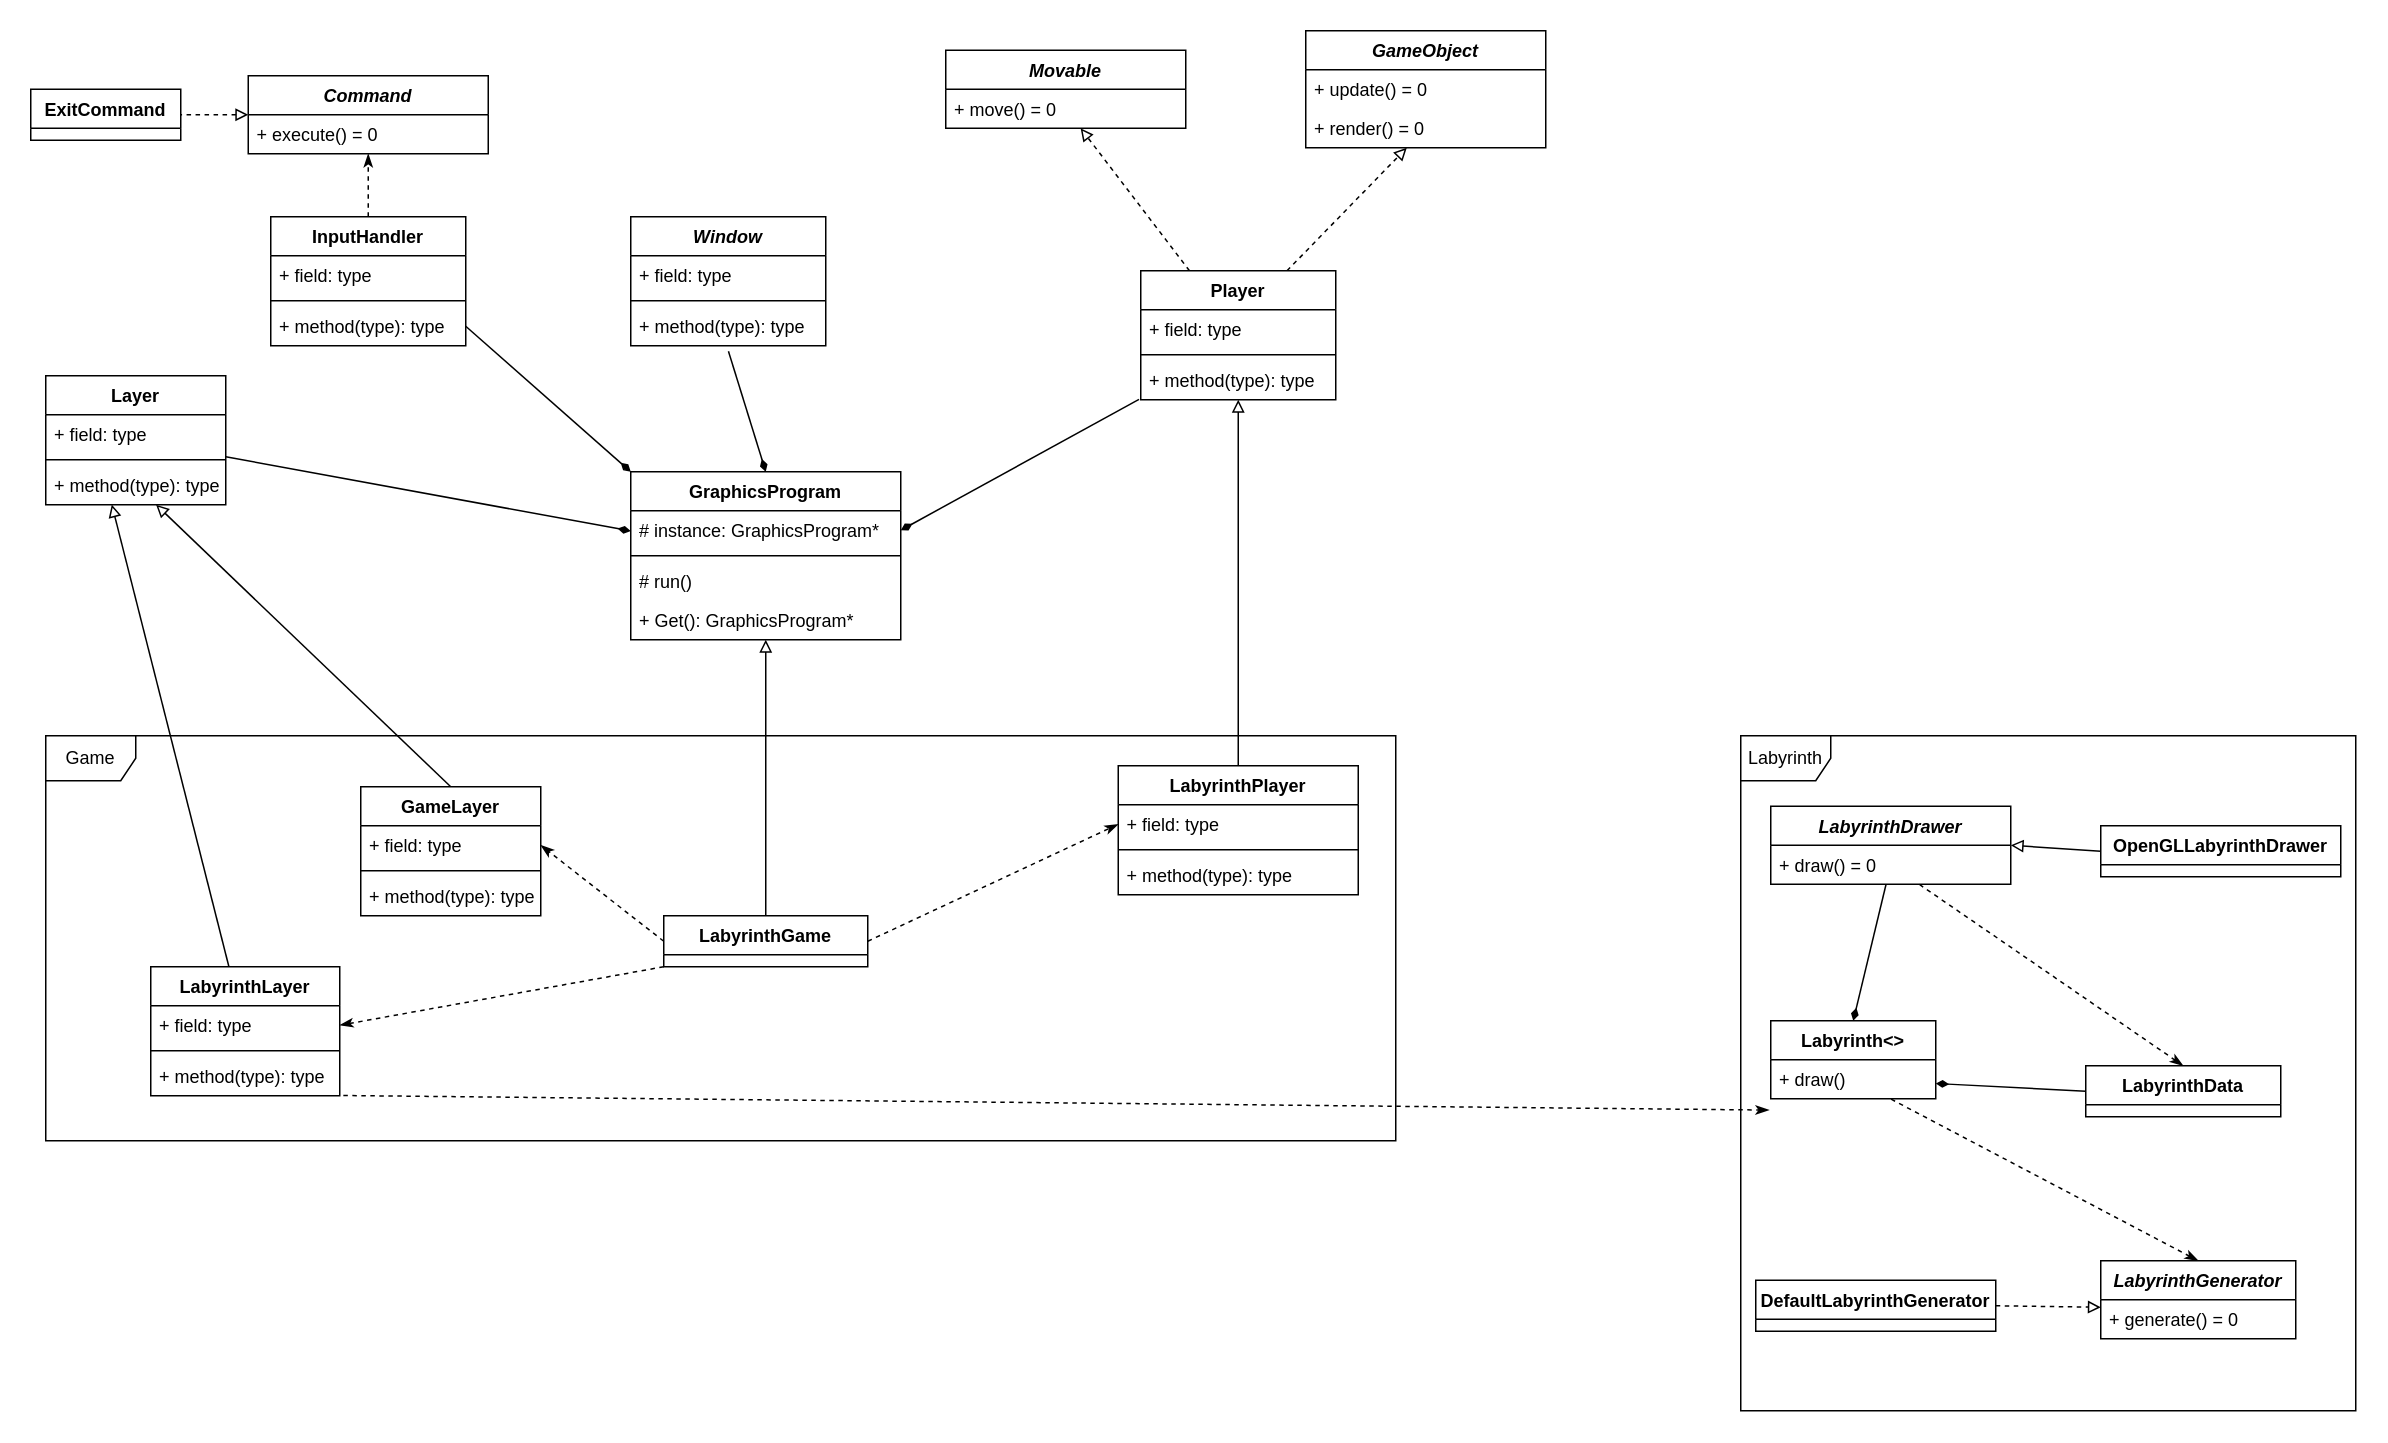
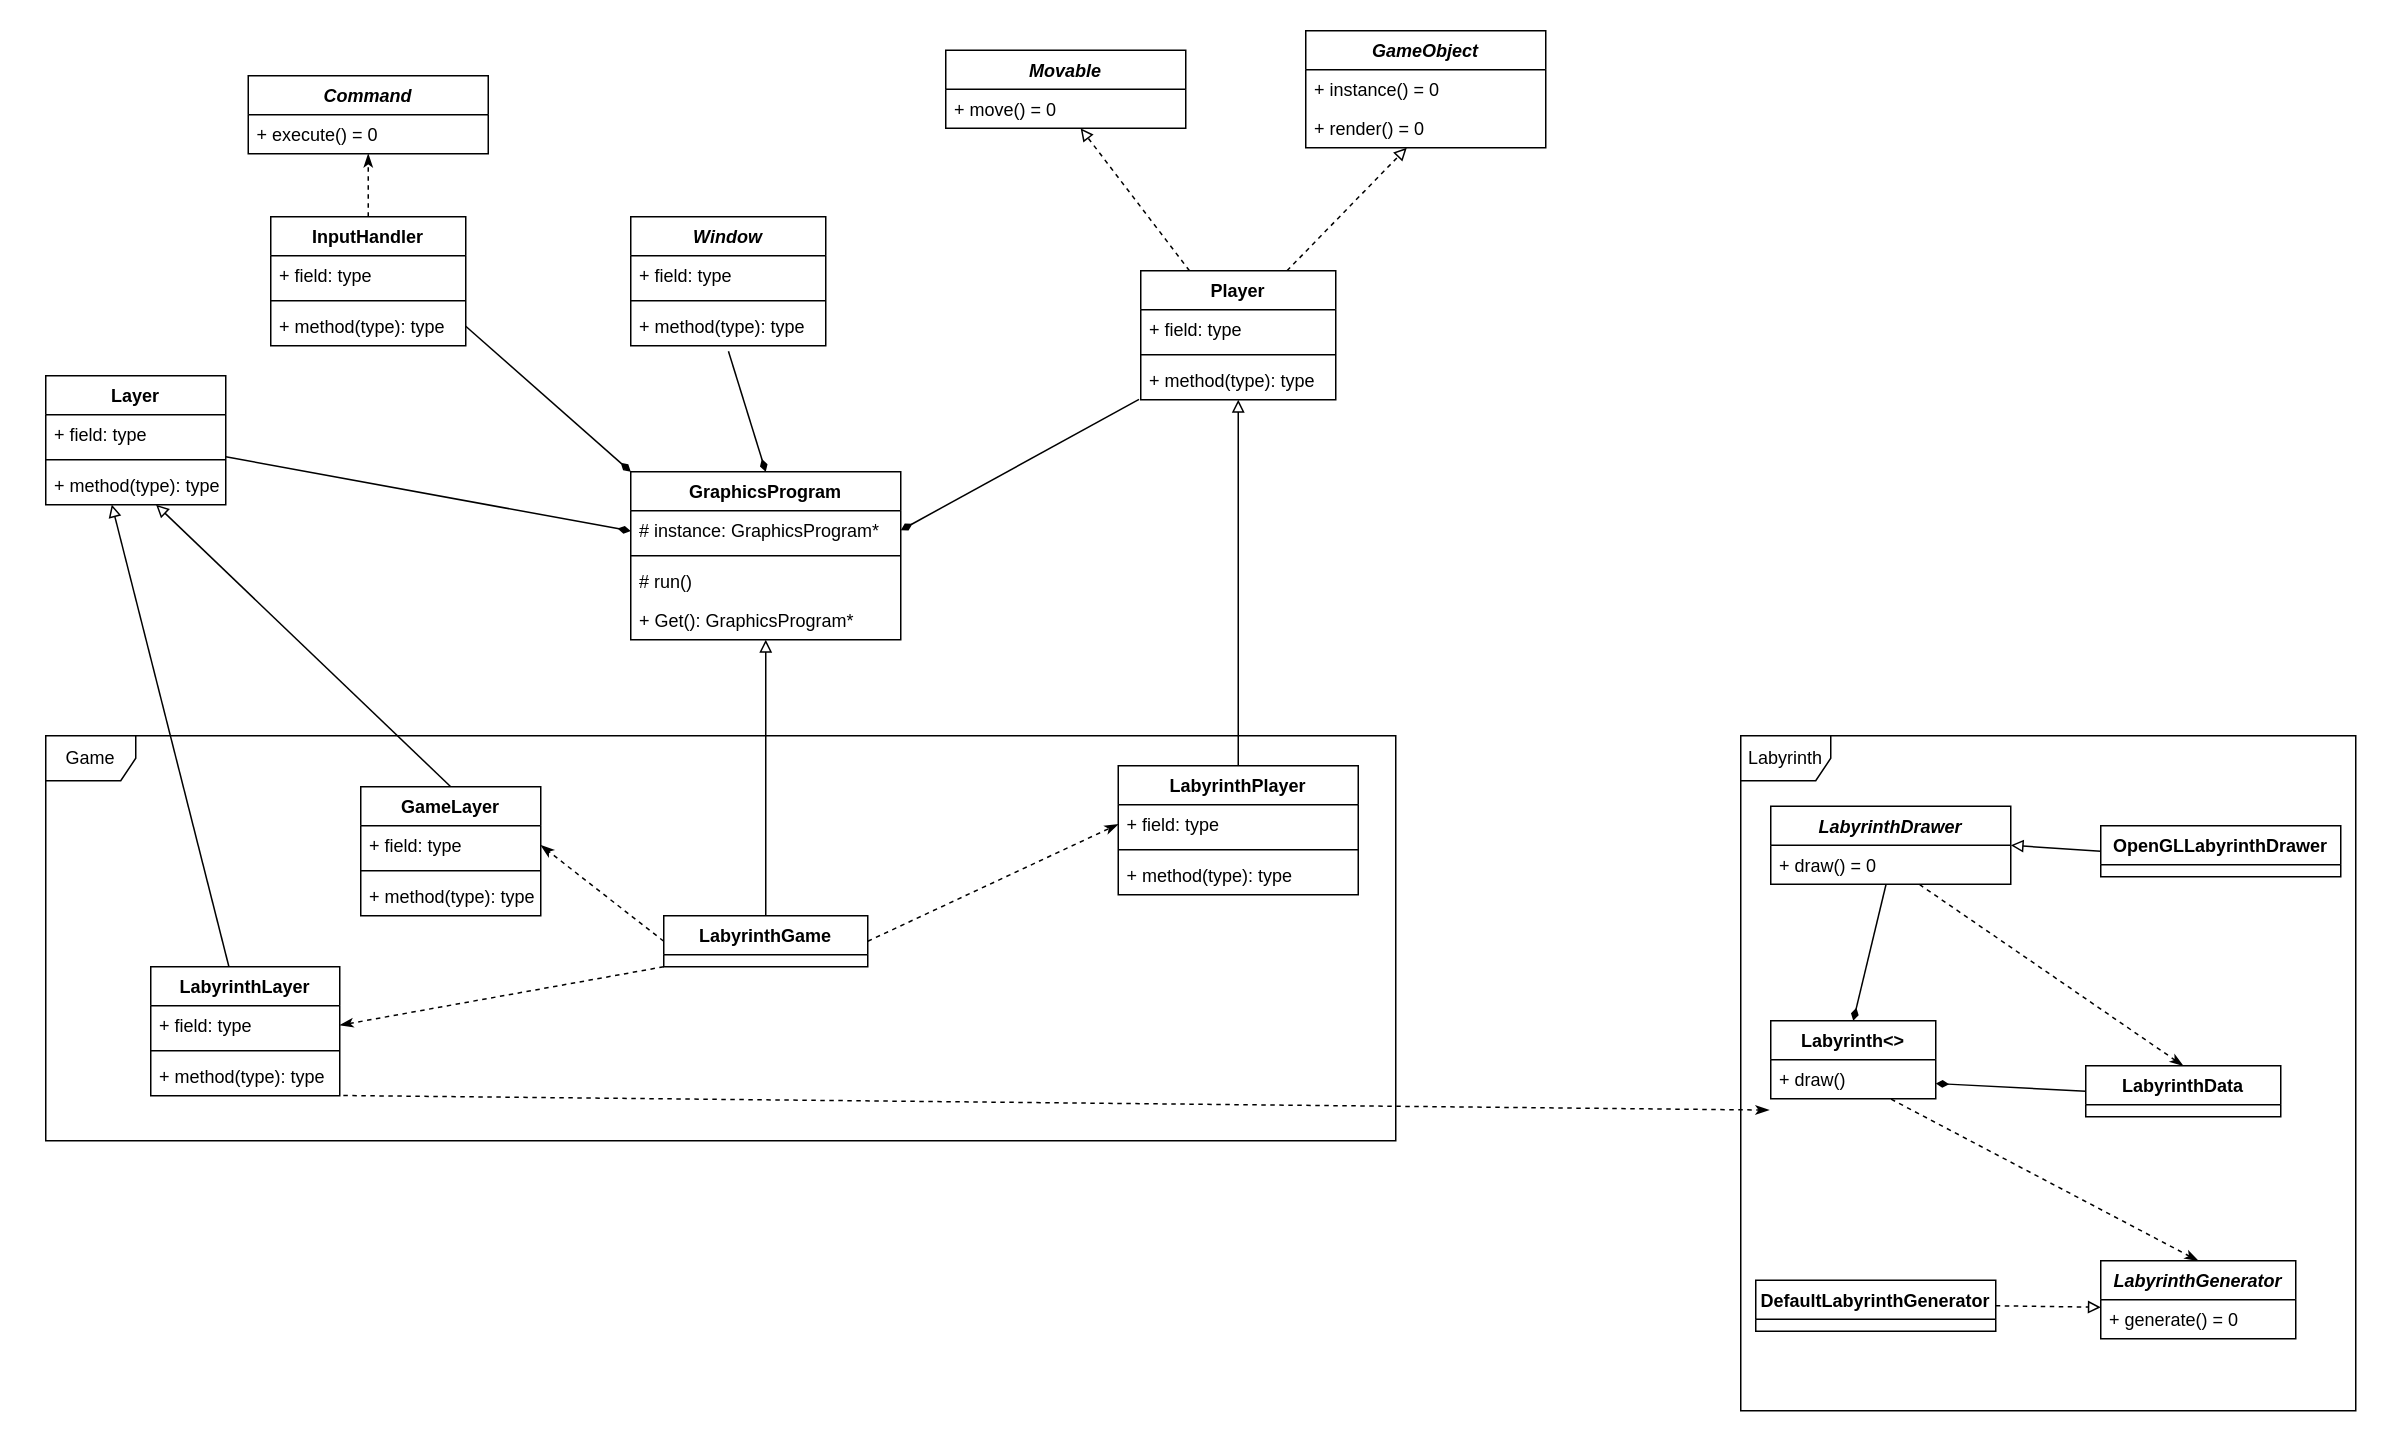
(1378, 90) -> (1385, 90)
(106, 115) -> none
(209, 115) -> none
